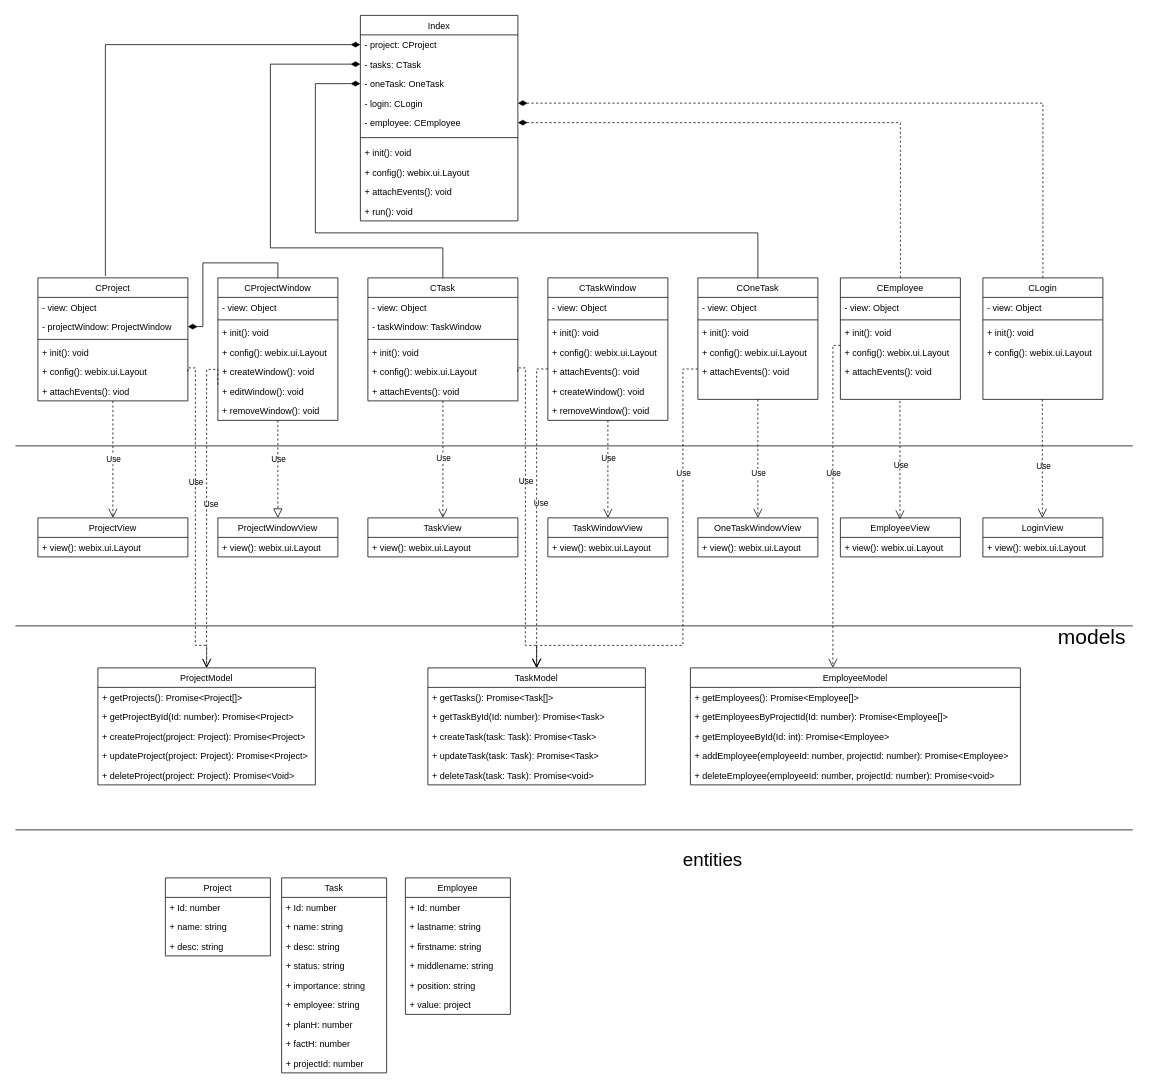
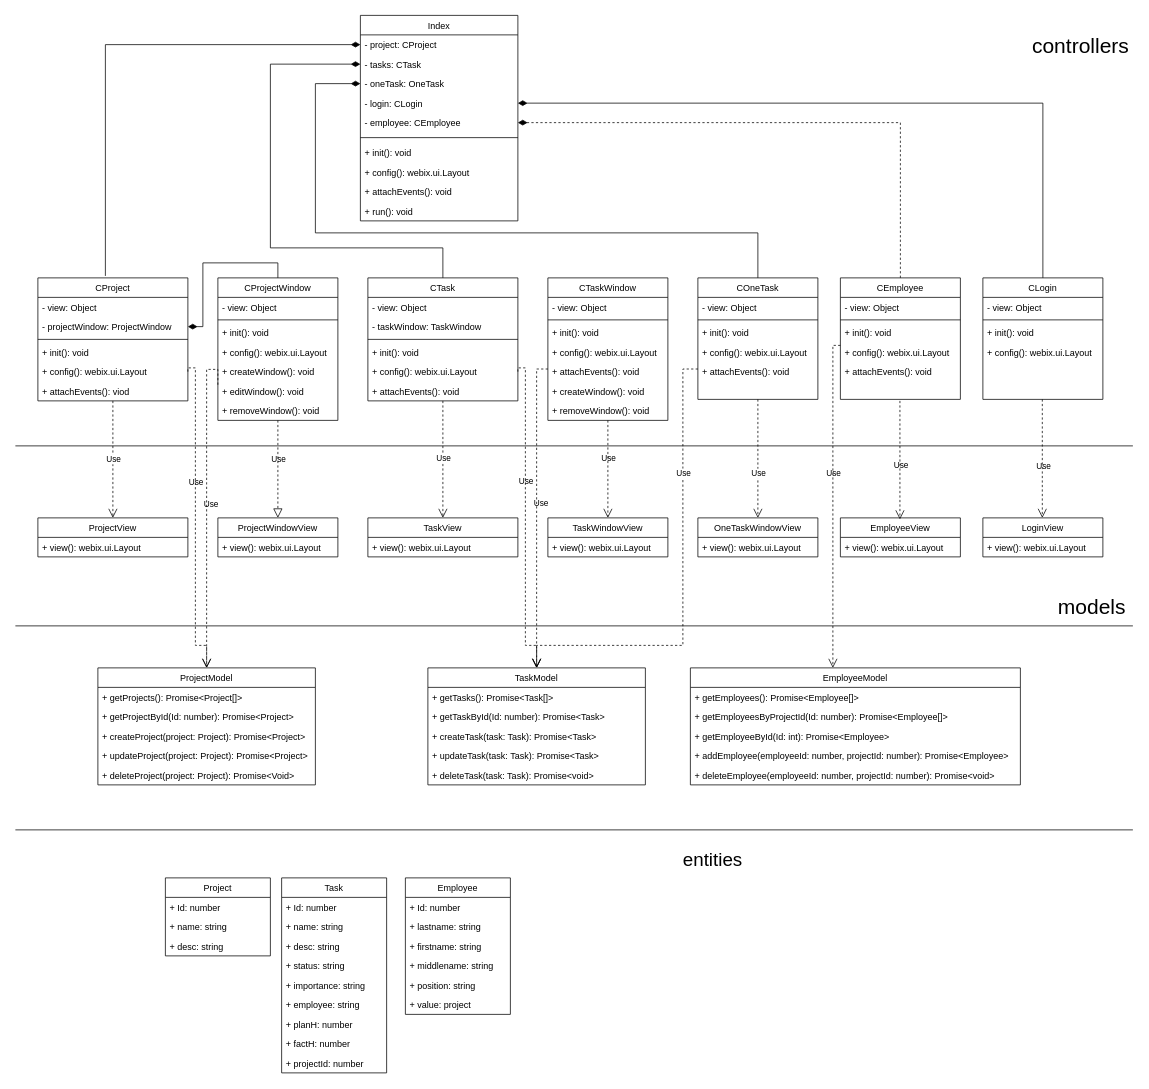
none -> (1080, 45)
(871, 103) -> (871, 103)
(1092, 636) -> (1092, 606)
